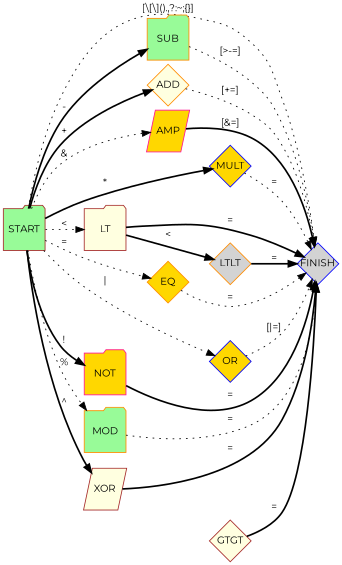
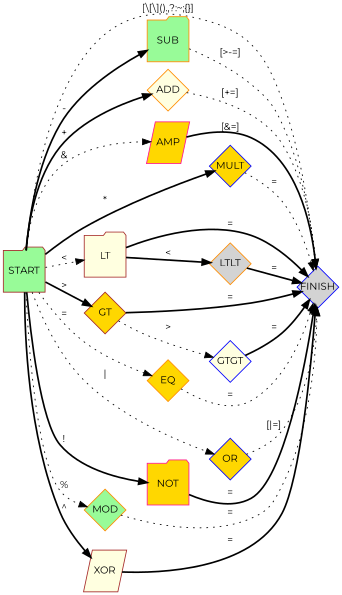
none -> (105, 313)
(105, 432) -> (105, 510)
(230, 541) -> (230, 361)
